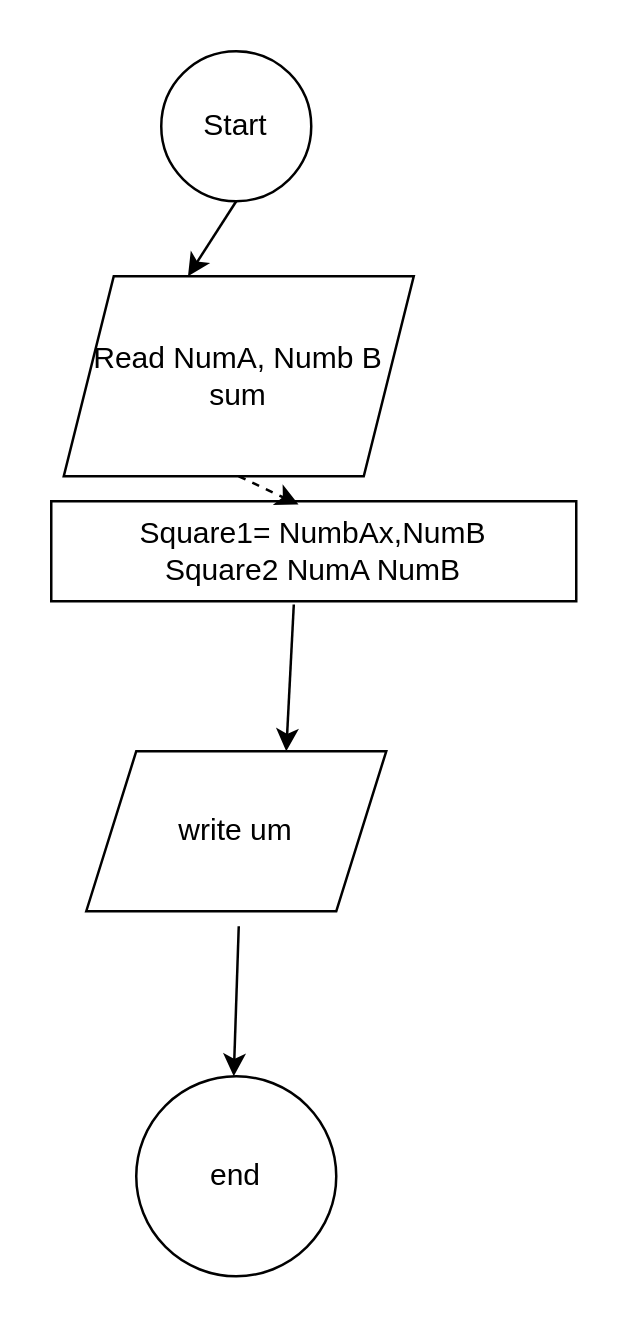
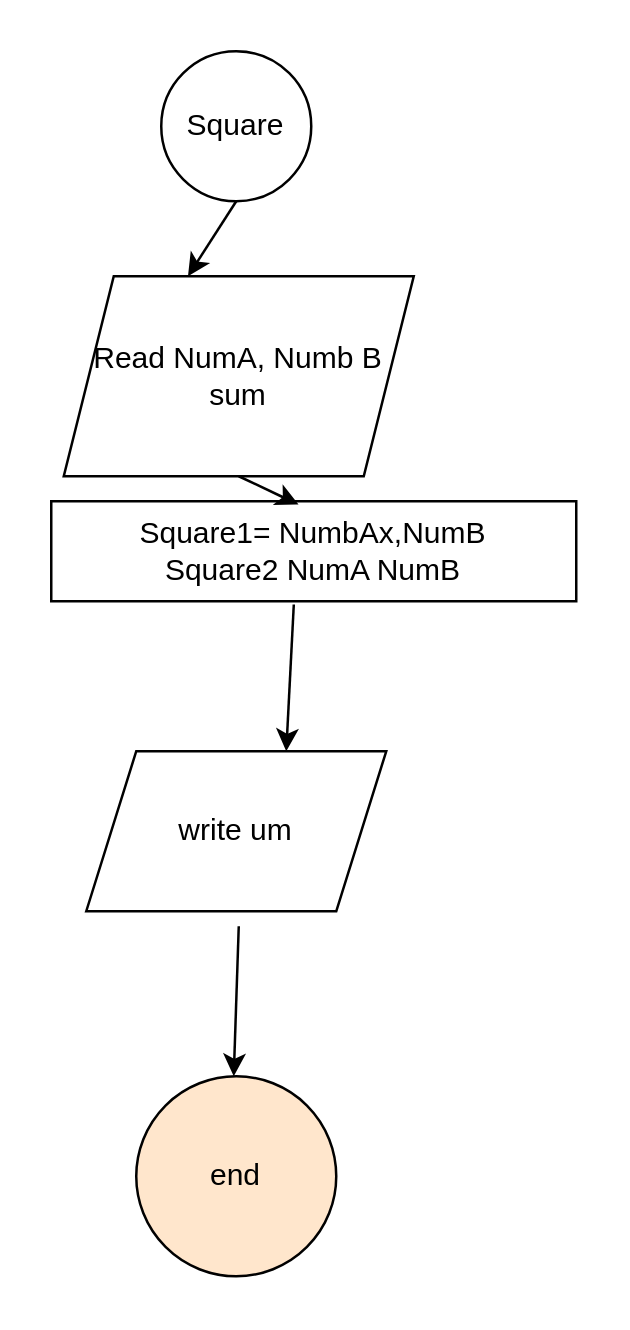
(236, 126) -> (236, 126)
(262, 487) -> (262, 487)
(236, 1176) -> (236, 1176)
